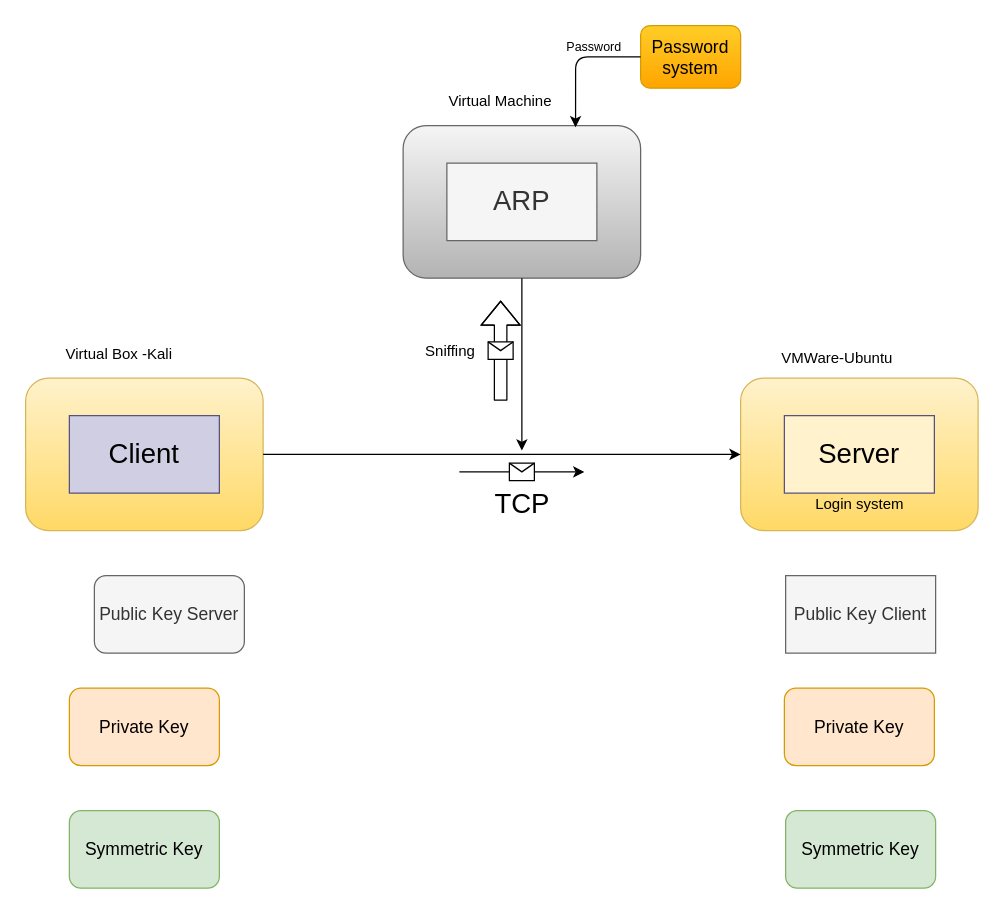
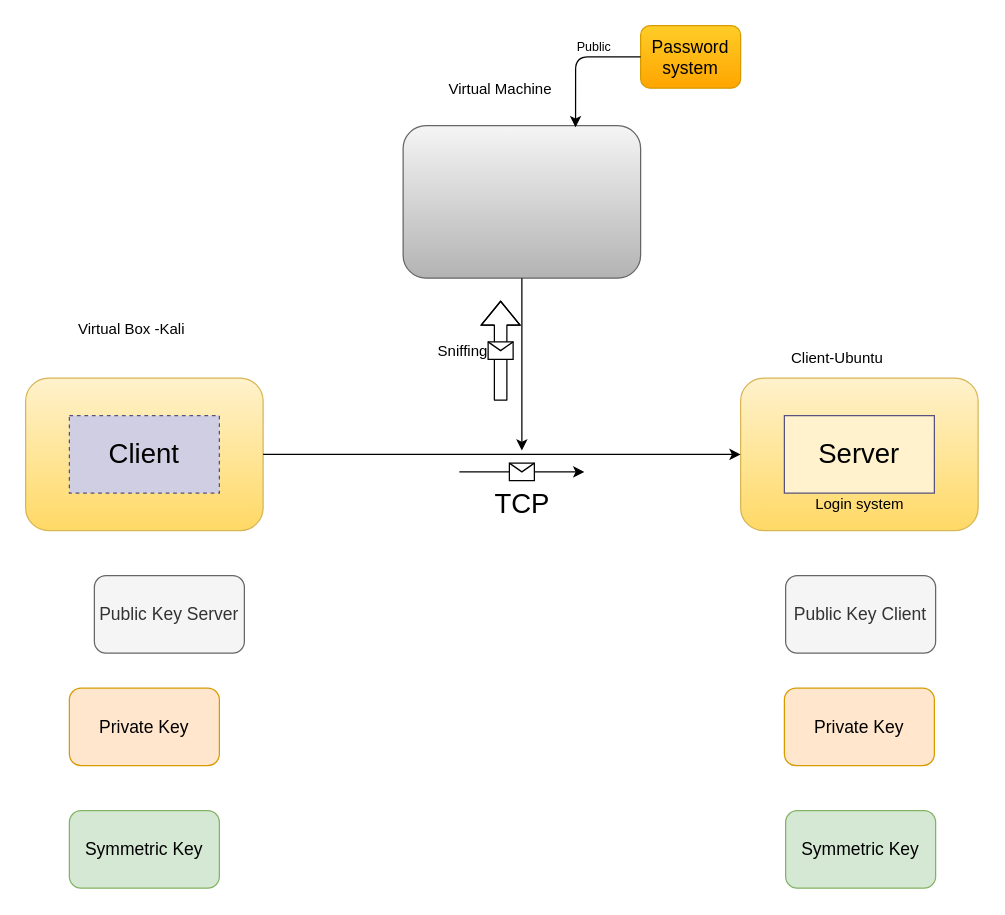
(594, 38) -> (594, 38)
(501, 102) -> (501, 89)
(522, 202) -> none
(451, 352) -> (463, 352)
(119, 354) -> (132, 329)
(838, 367) -> (838, 367)
(144, 454) -> (144, 454)
(861, 614) -> (861, 614)
